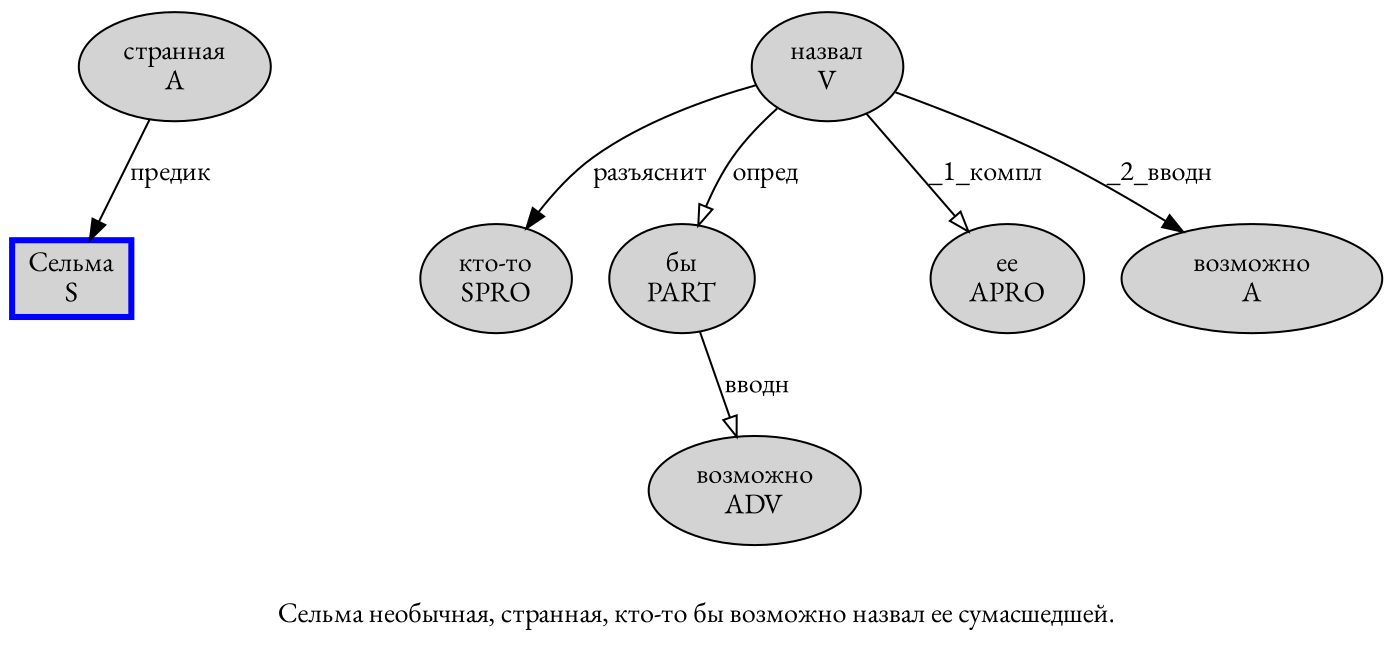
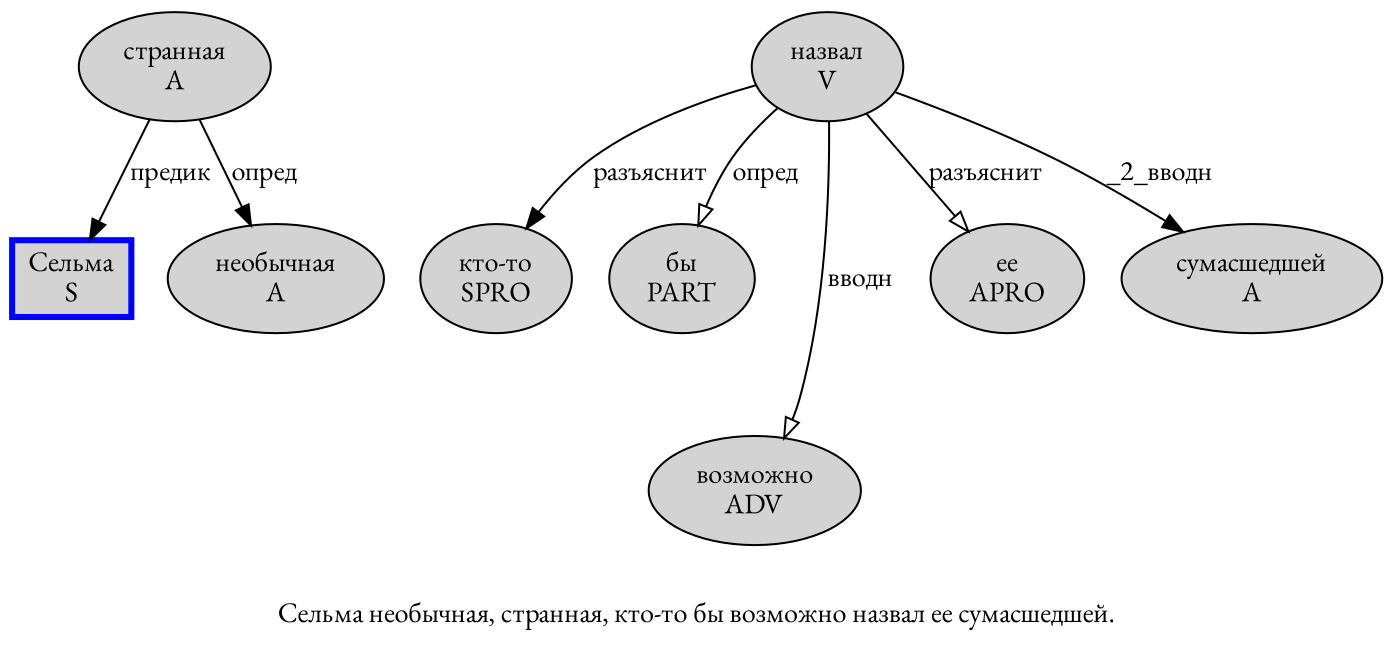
(986, 173) -> (986, 173)
none -> (276, 279)
(1252, 279) -> (1252, 279)
(715, 374) -> (822, 272)
